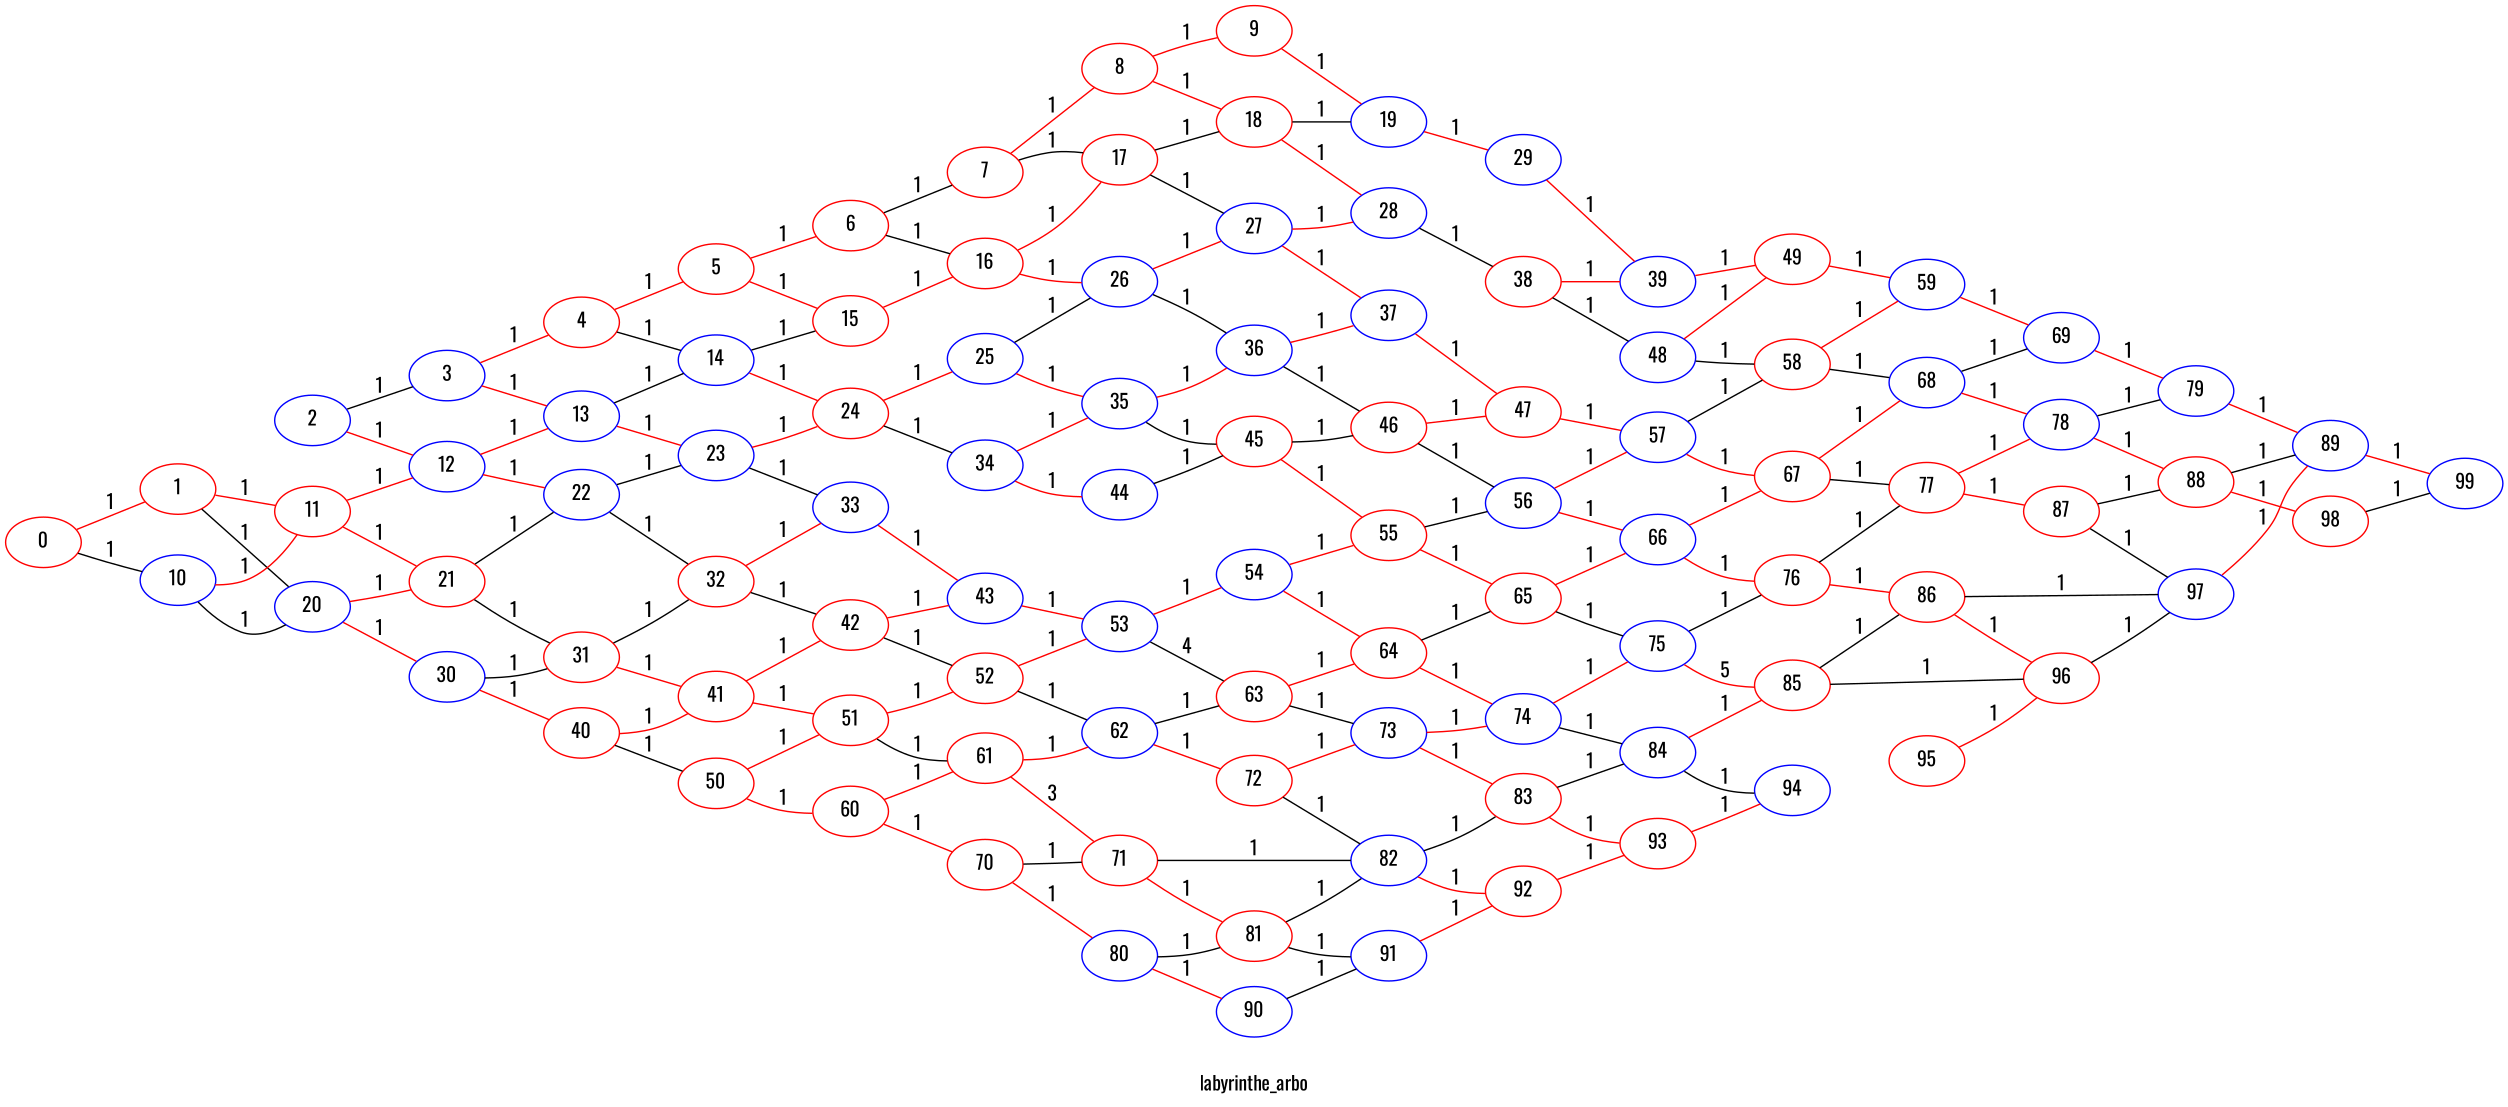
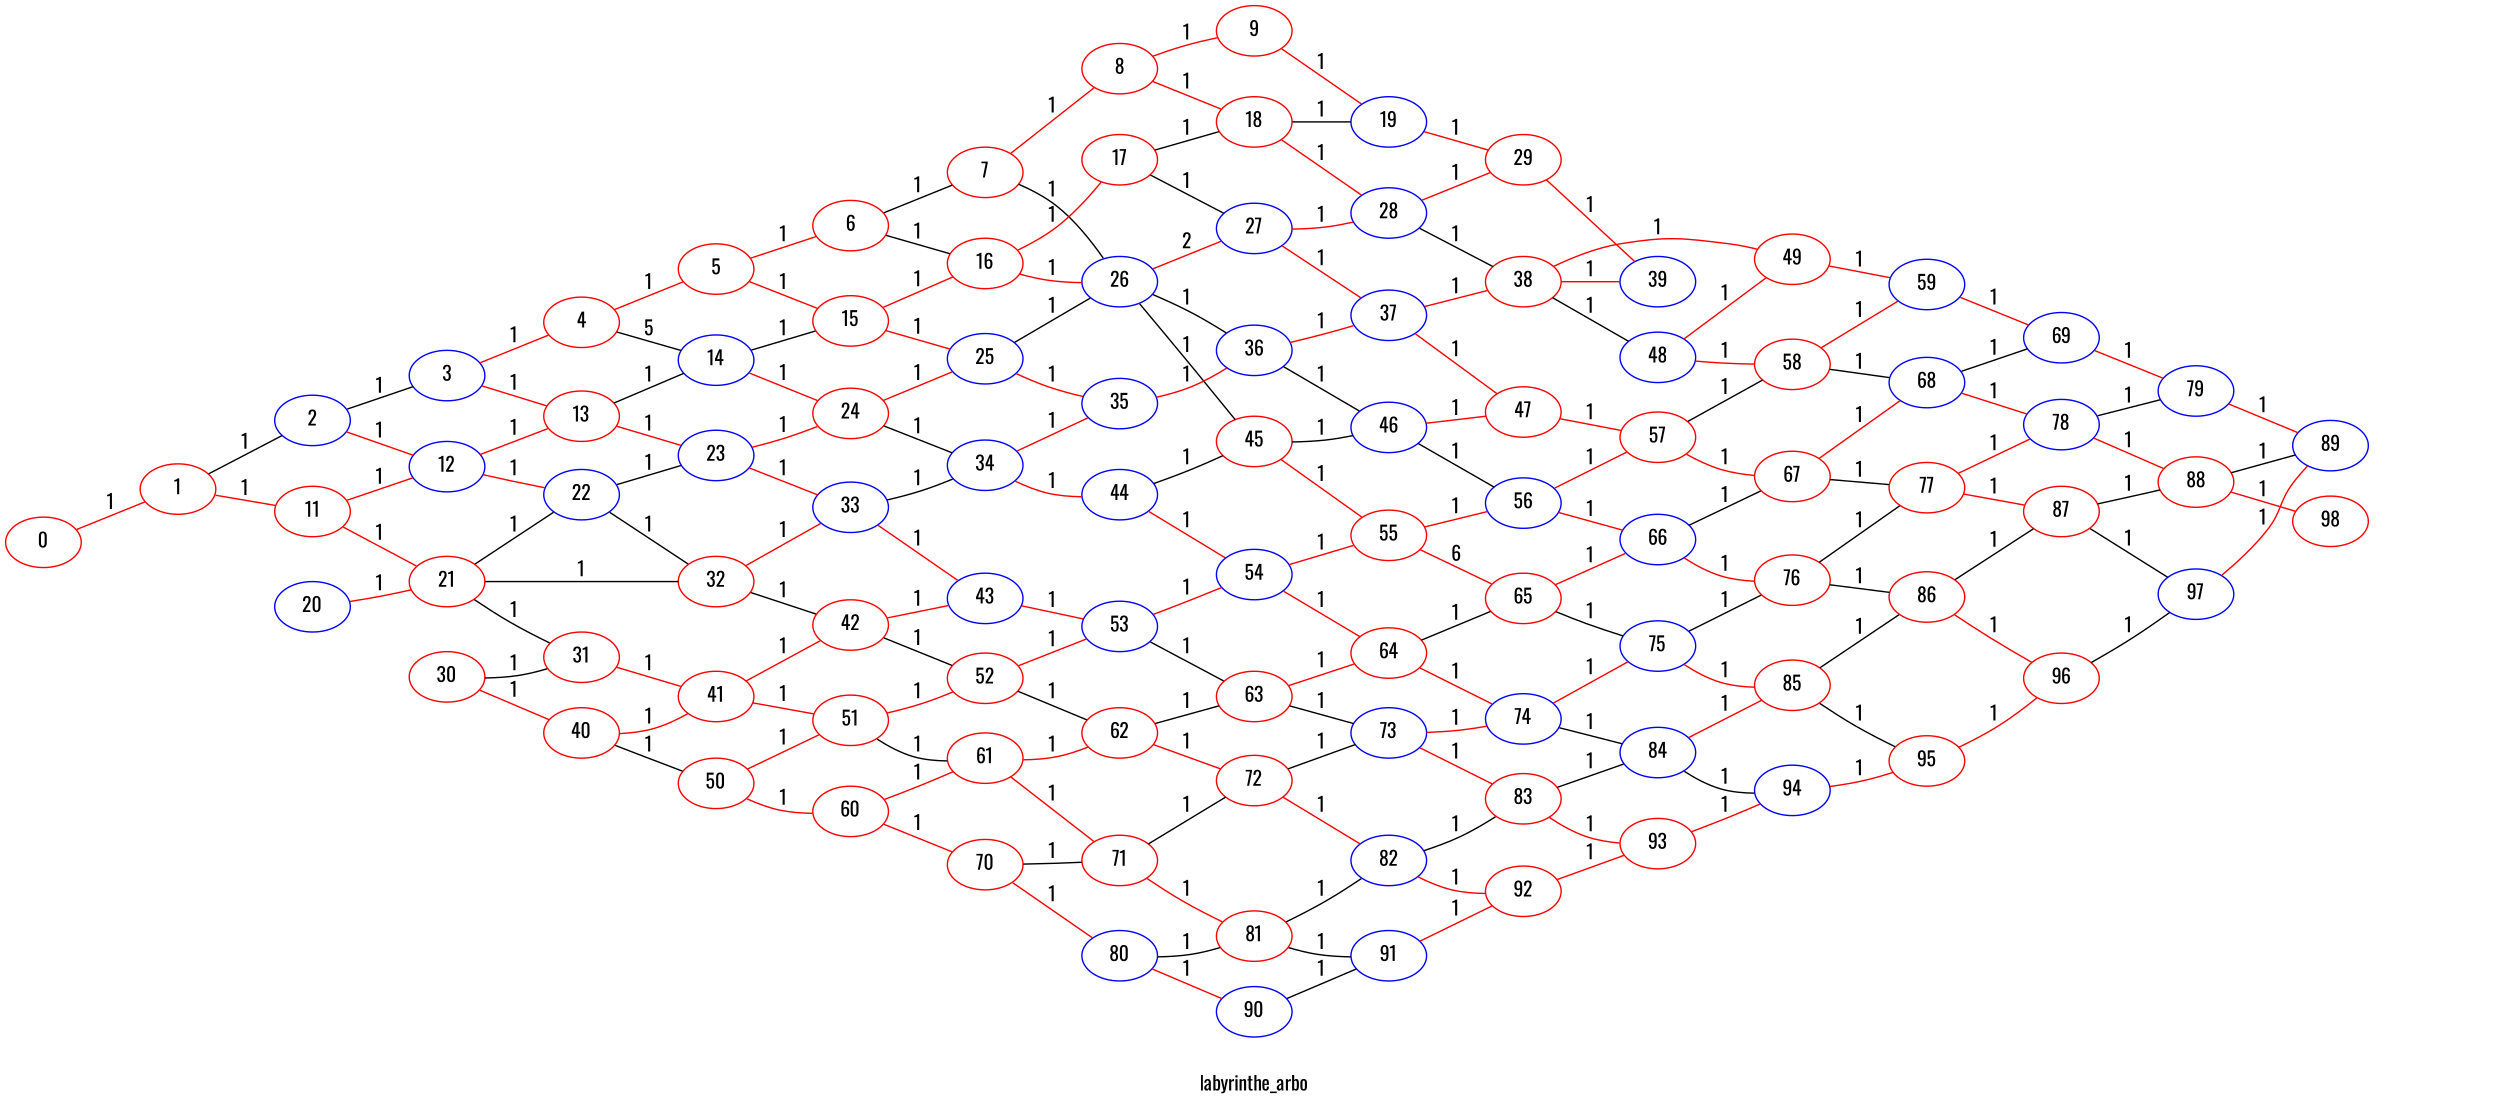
(1051, 152) -> (1062, 211)
(1523, 160) -> (1523, 160)
none -> (1456, 186)
(1187, 243) -> (1187, 243)
(1725, 270) -> (1654, 239)
none -> (1456, 298)
(649, 330) -> (649, 330)
none -> (918, 340)
(1725, 363) -> (1725, 363)
(582, 416) -> (582, 416)
(1389, 427) -> (1389, 427)
(1658, 437) -> (1658, 437)
(1179, 439) -> (1188, 361)
(784, 481) -> (784, 481)
(2465, 483) -> none
none -> (920, 491)
(1725, 508) -> (1725, 508)
(1456, 519) -> (1456, 519)
none -> (1187, 535)
(245, 548) -> (245, 455)
(1456, 556) -> (1456, 556)
(178, 580) -> none
(1860, 589) -> (1860, 589)
(2061, 596) -> (1994, 554)
(652, 623) -> (582, 582)
(380, 642) -> none
(1187, 648) -> (1187, 648)
(1725, 672) -> (1725, 672)
(447, 677) -> (447, 677)
(1927, 682) -> (1857, 727)
(1120, 733) -> (1120, 733)
(1322, 757) -> (1322, 757)
none -> (1862, 781)
(1052, 795) -> (1052, 795)
(1322, 821) -> (1322, 821)
(1254, 860) -> (1187, 821)
